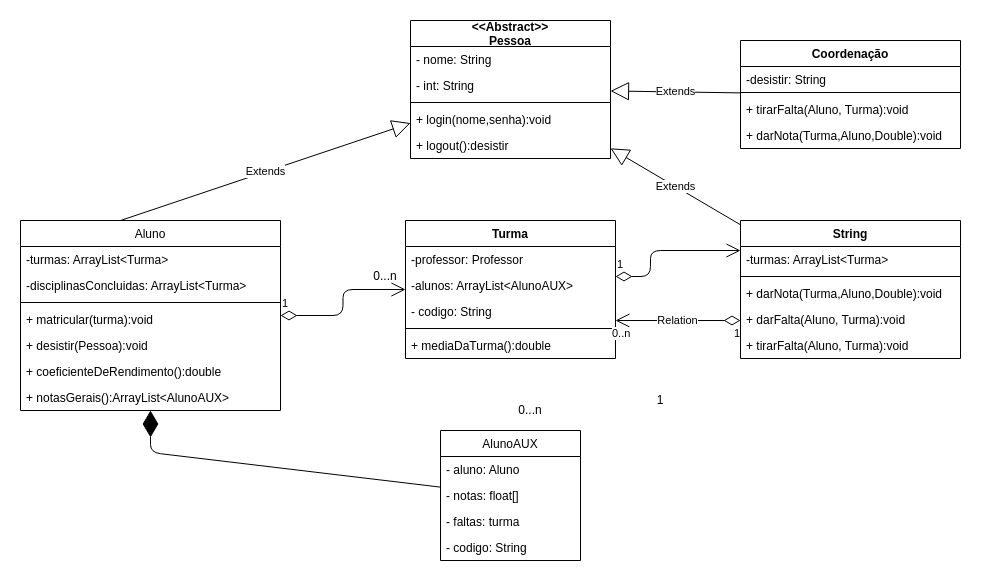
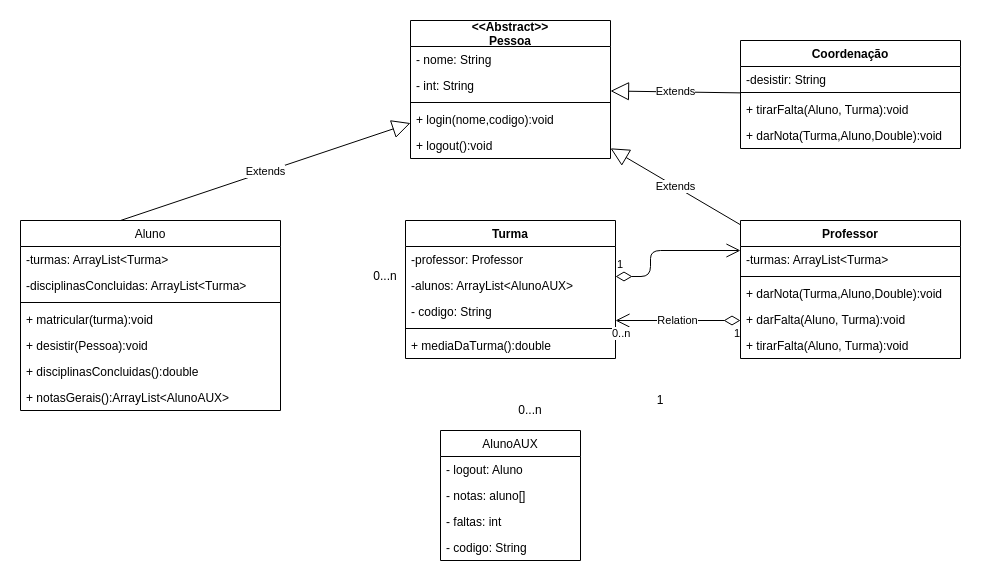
(487, 120) -> (489, 120)
(472, 146) -> (460, 146)
(850, 234) -> (850, 234)
(344, 293) -> none
(131, 372) -> (119, 372)
(292, 469) -> none
(485, 470) -> (489, 470)
(494, 496) -> (494, 496)
(490, 522) -> (482, 522)
